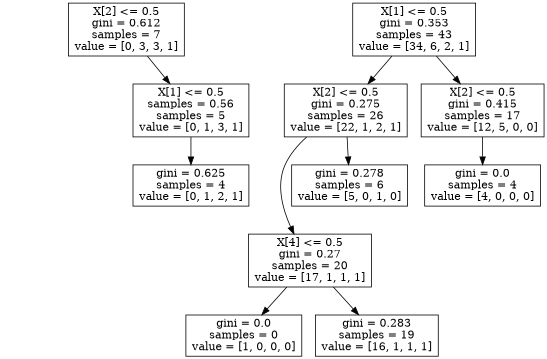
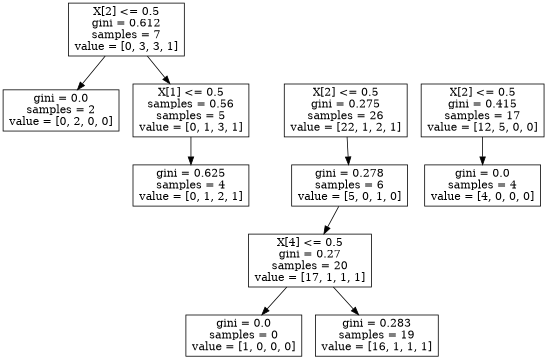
(414, 30) -> none
none -> (61, 110)
(281, 179) -> (333, 217)
